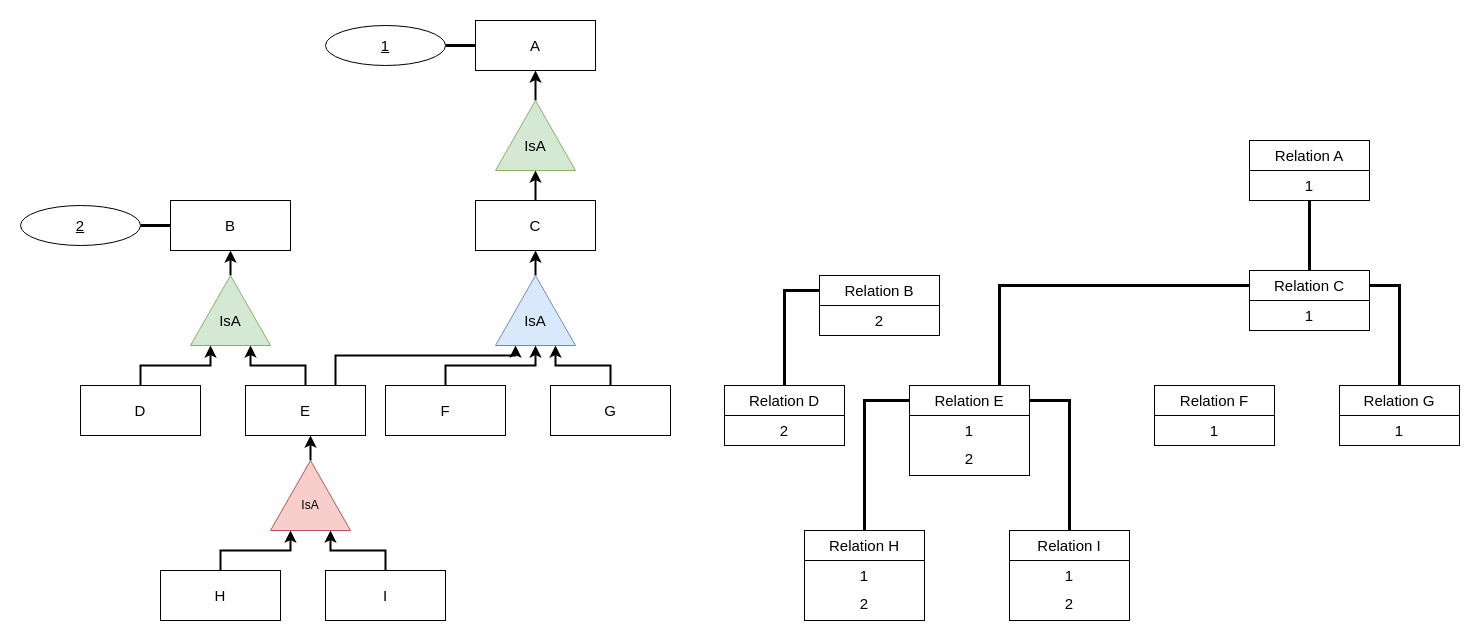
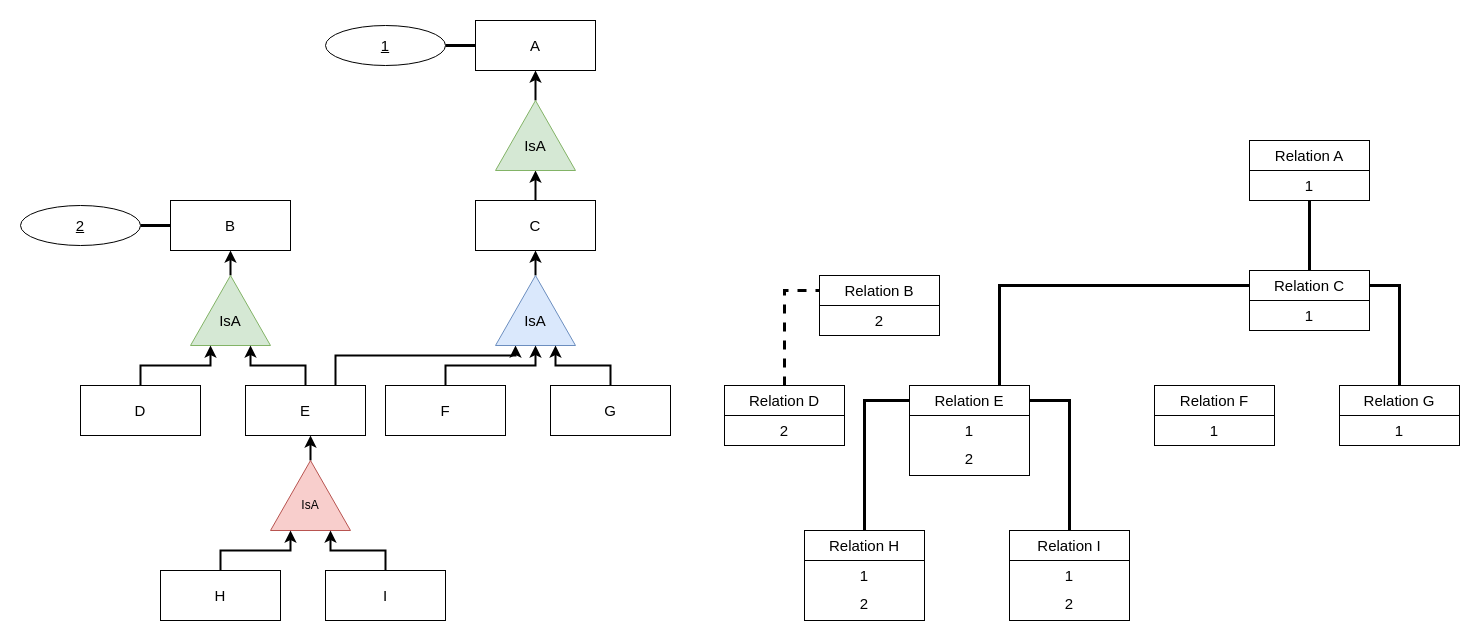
(785, 318) -> (785, 318)
